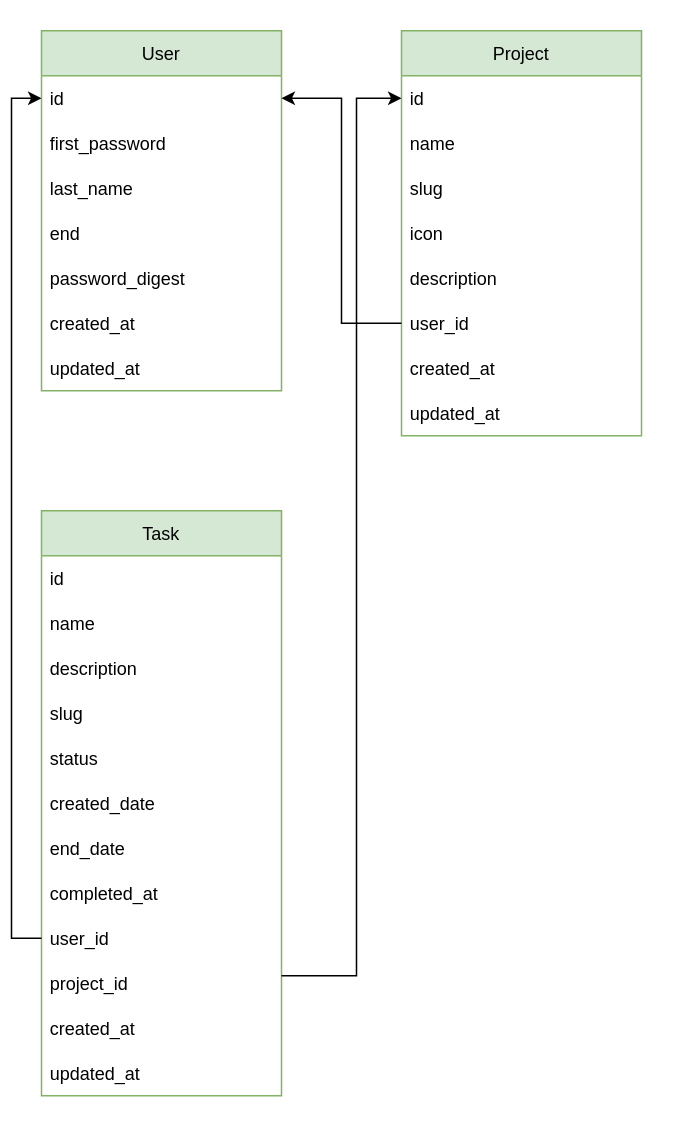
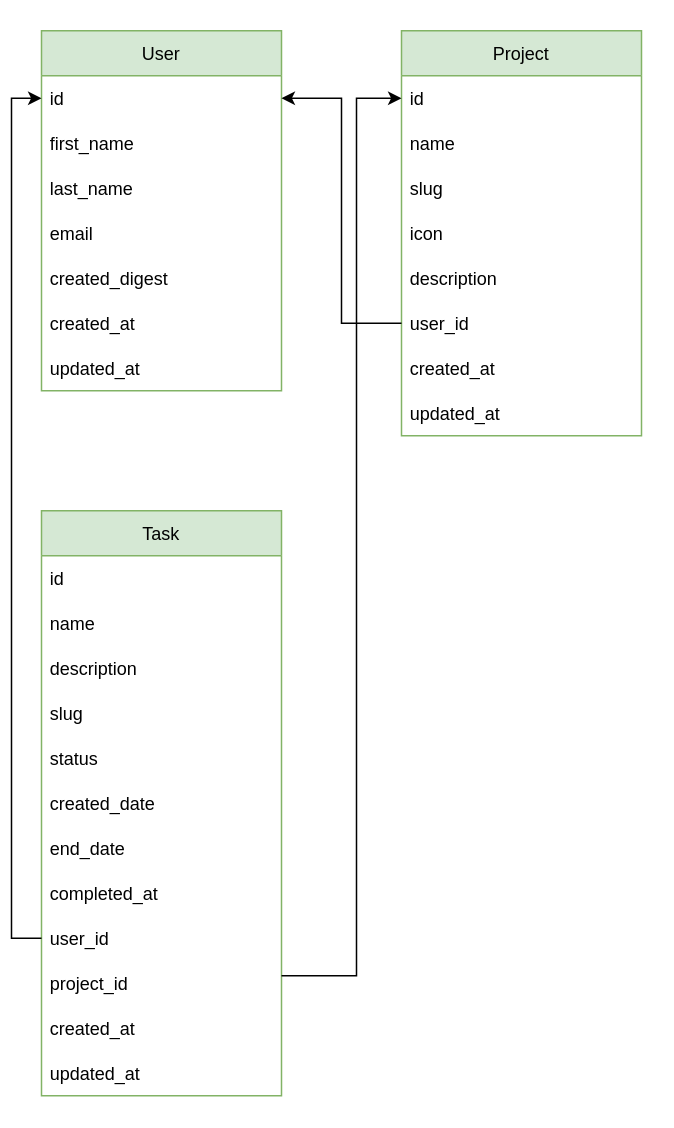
(118, 144) -> (98, 144)
(65, 234) -> (70, 234)
(123, 279) -> (118, 279)
